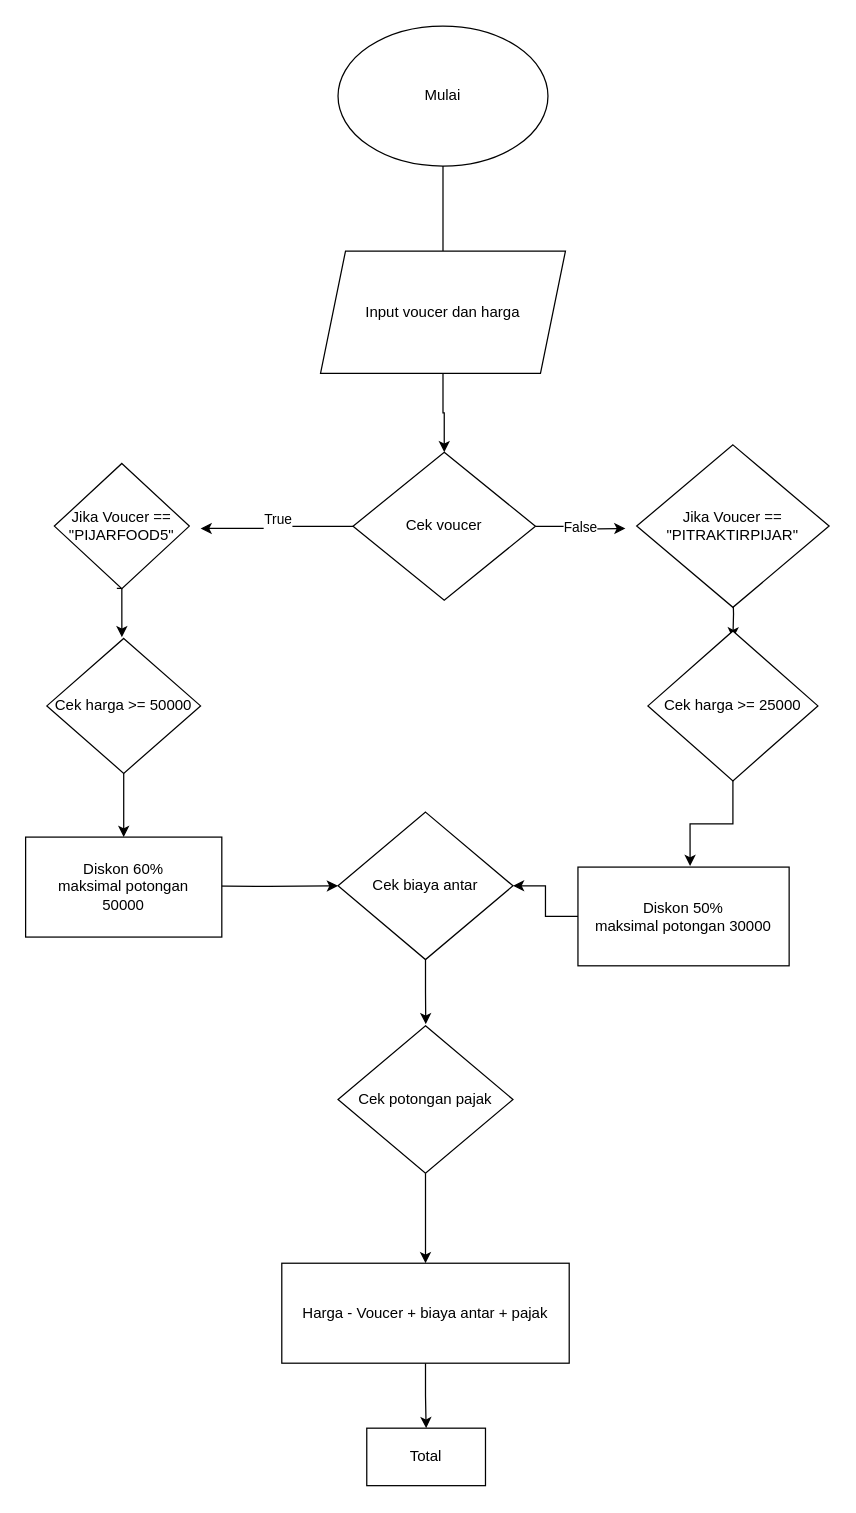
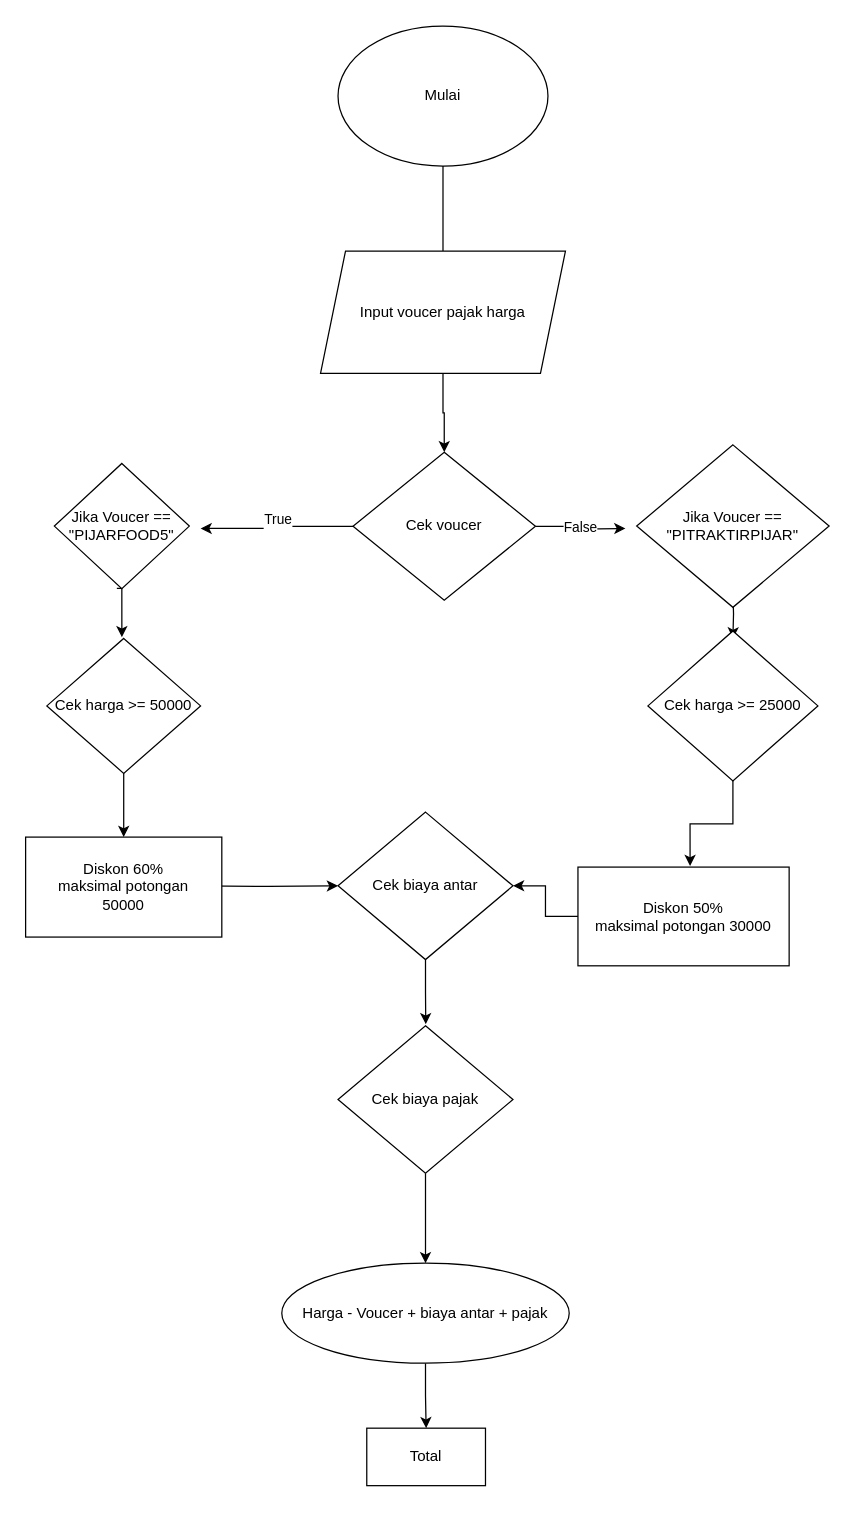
(443, 312) -> (443, 312)
(426, 1099) -> (426, 1099)
(426, 1313) -> (426, 1313)
